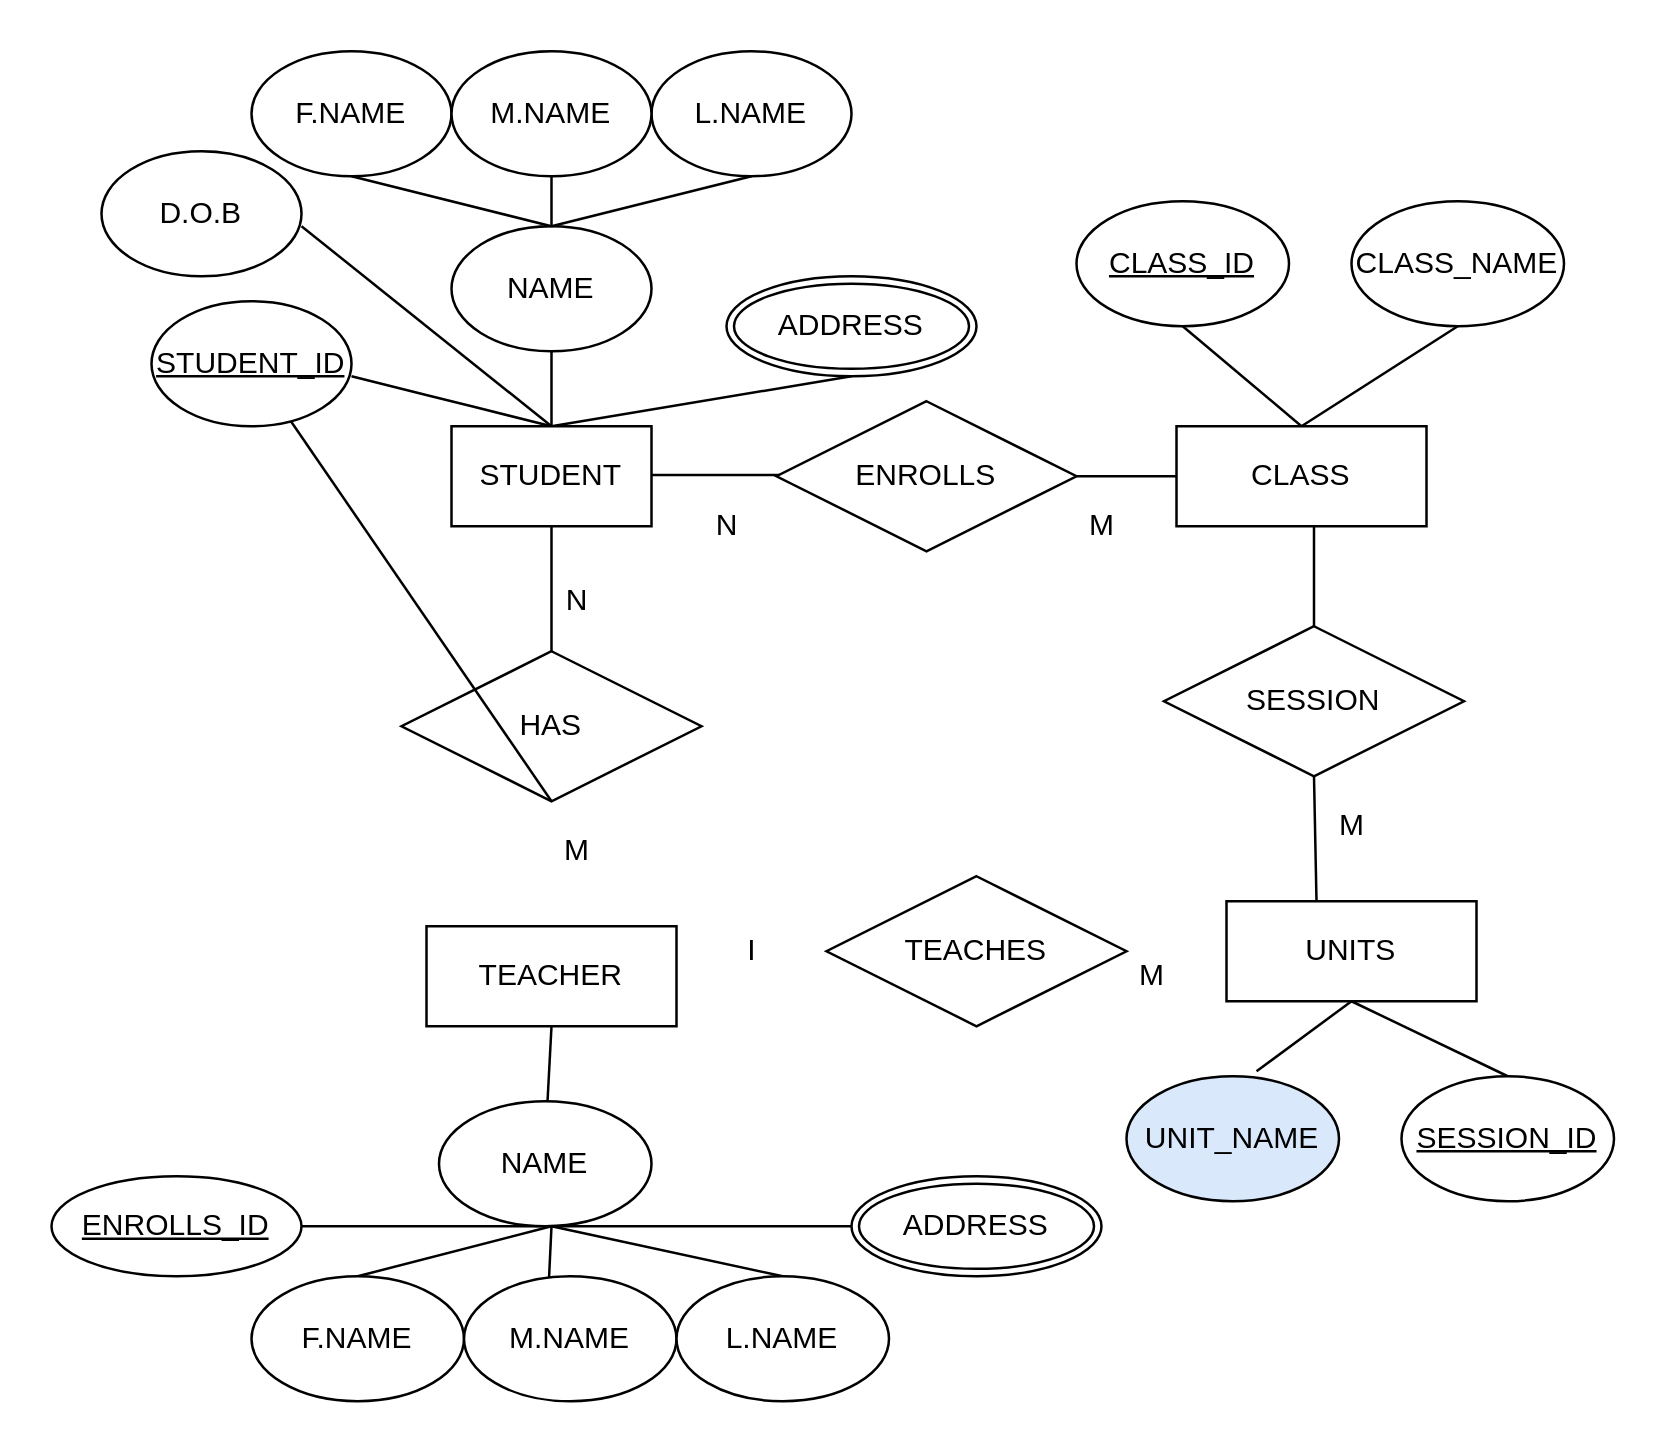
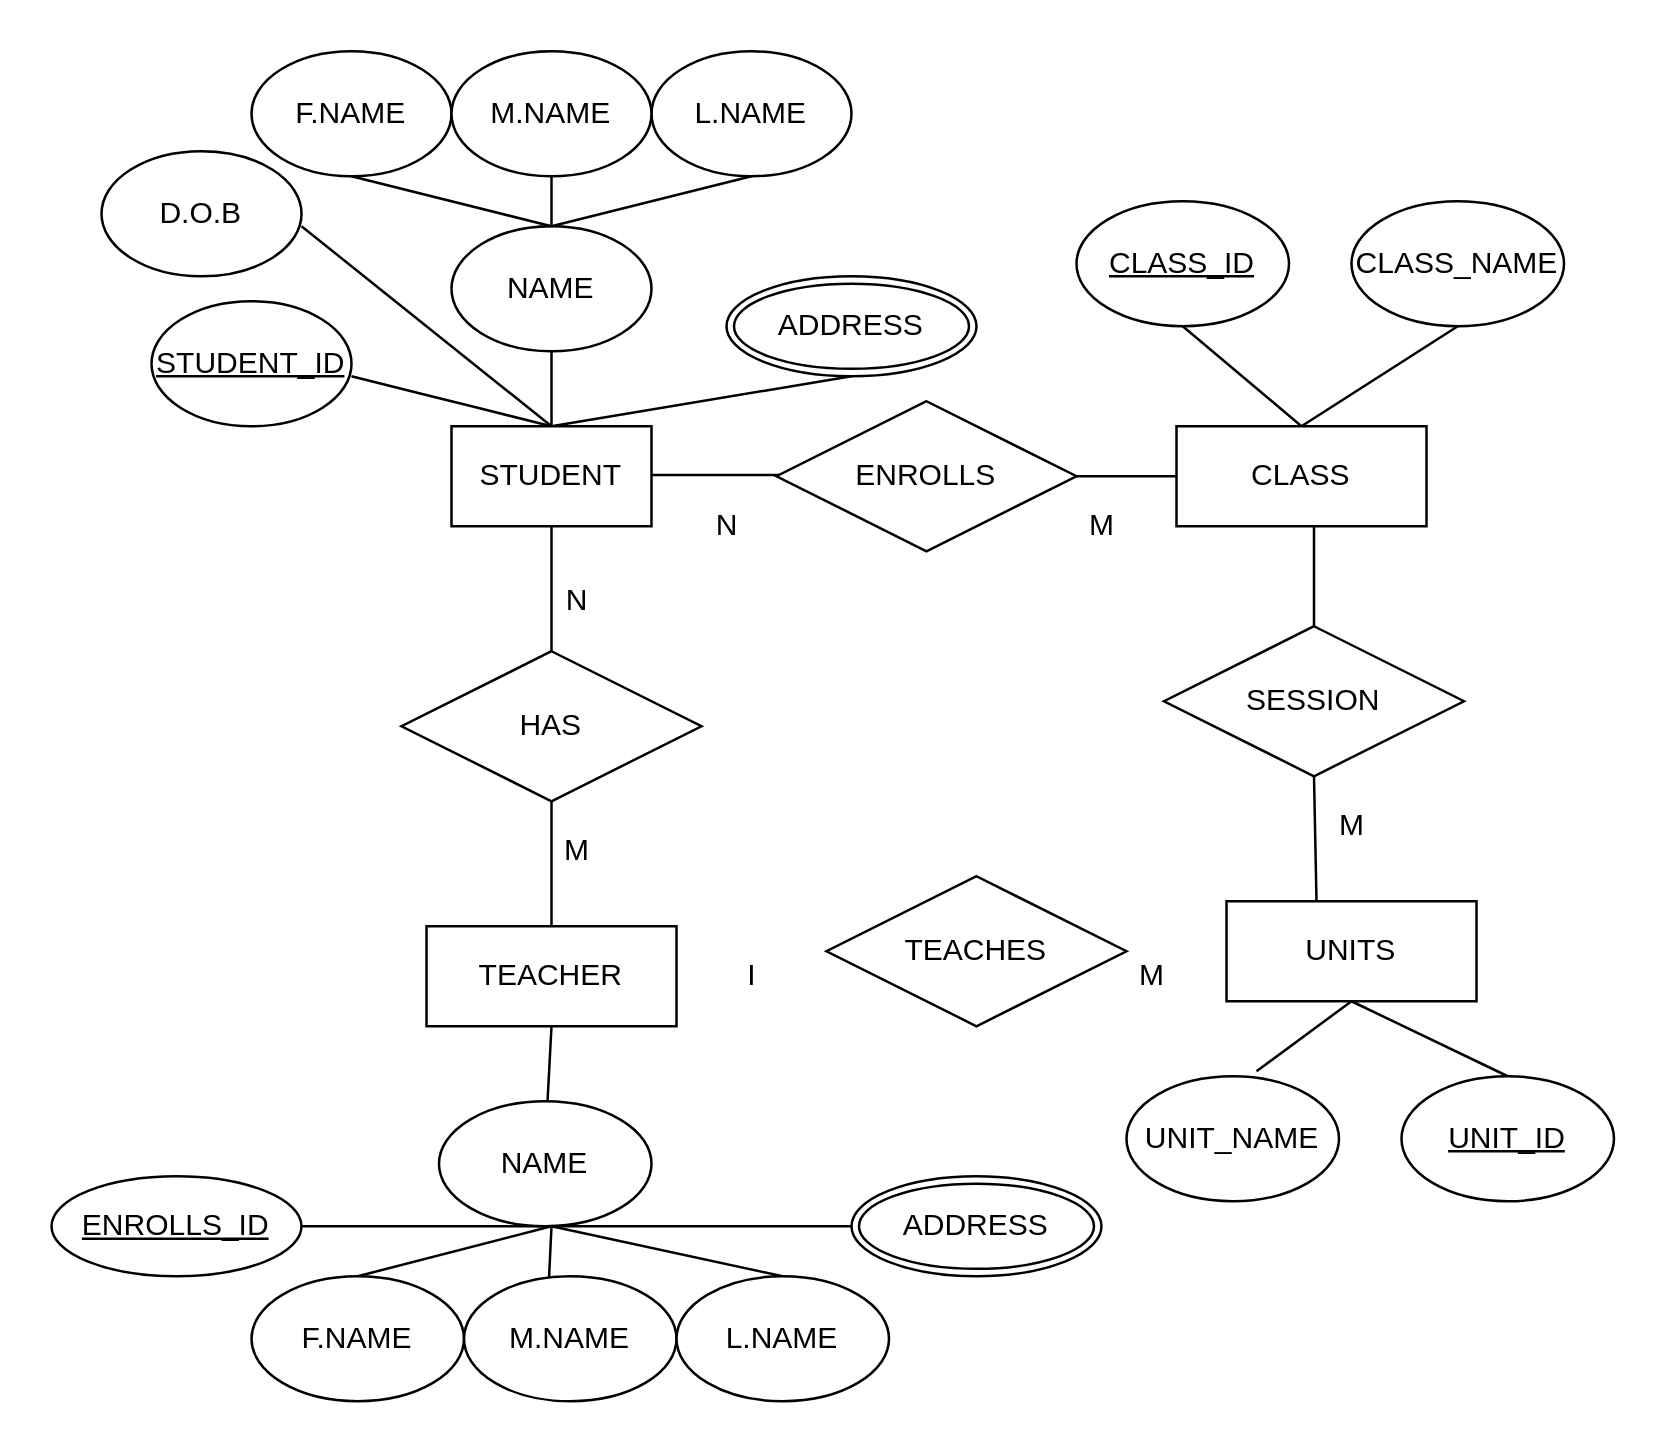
(421, 611) -> (551, 863)
(751, 951) -> (751, 976)
(1233, 1139) -> (1233, 1139)
(1508, 1139) -> (1508, 1139)
